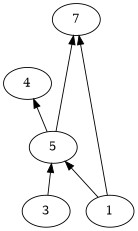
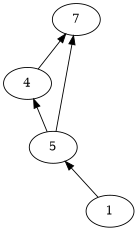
(94, 120) -> (49, 55)
(46, 211) -> none
